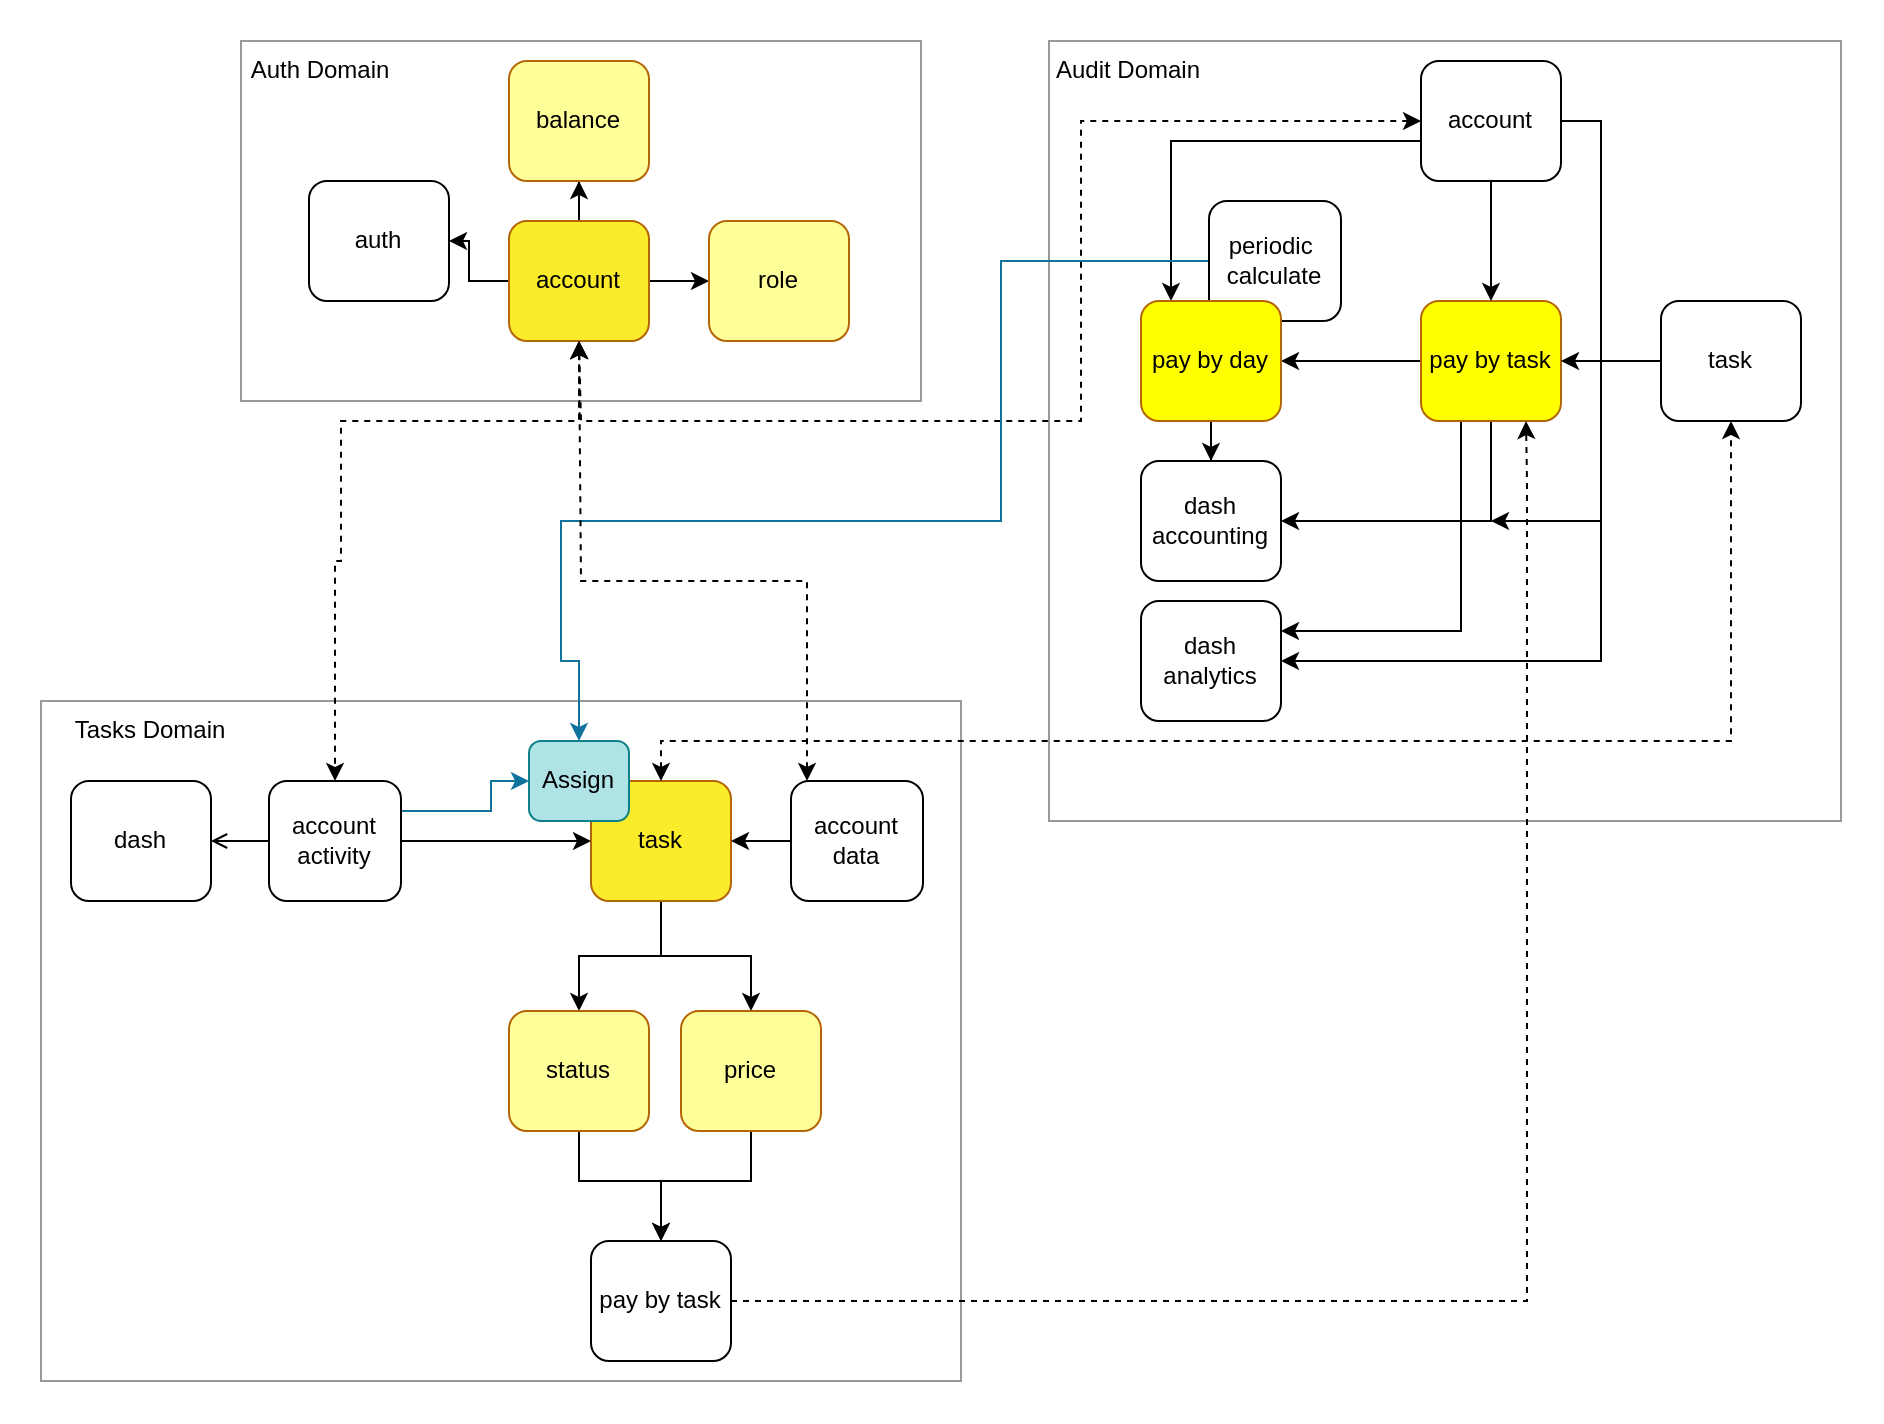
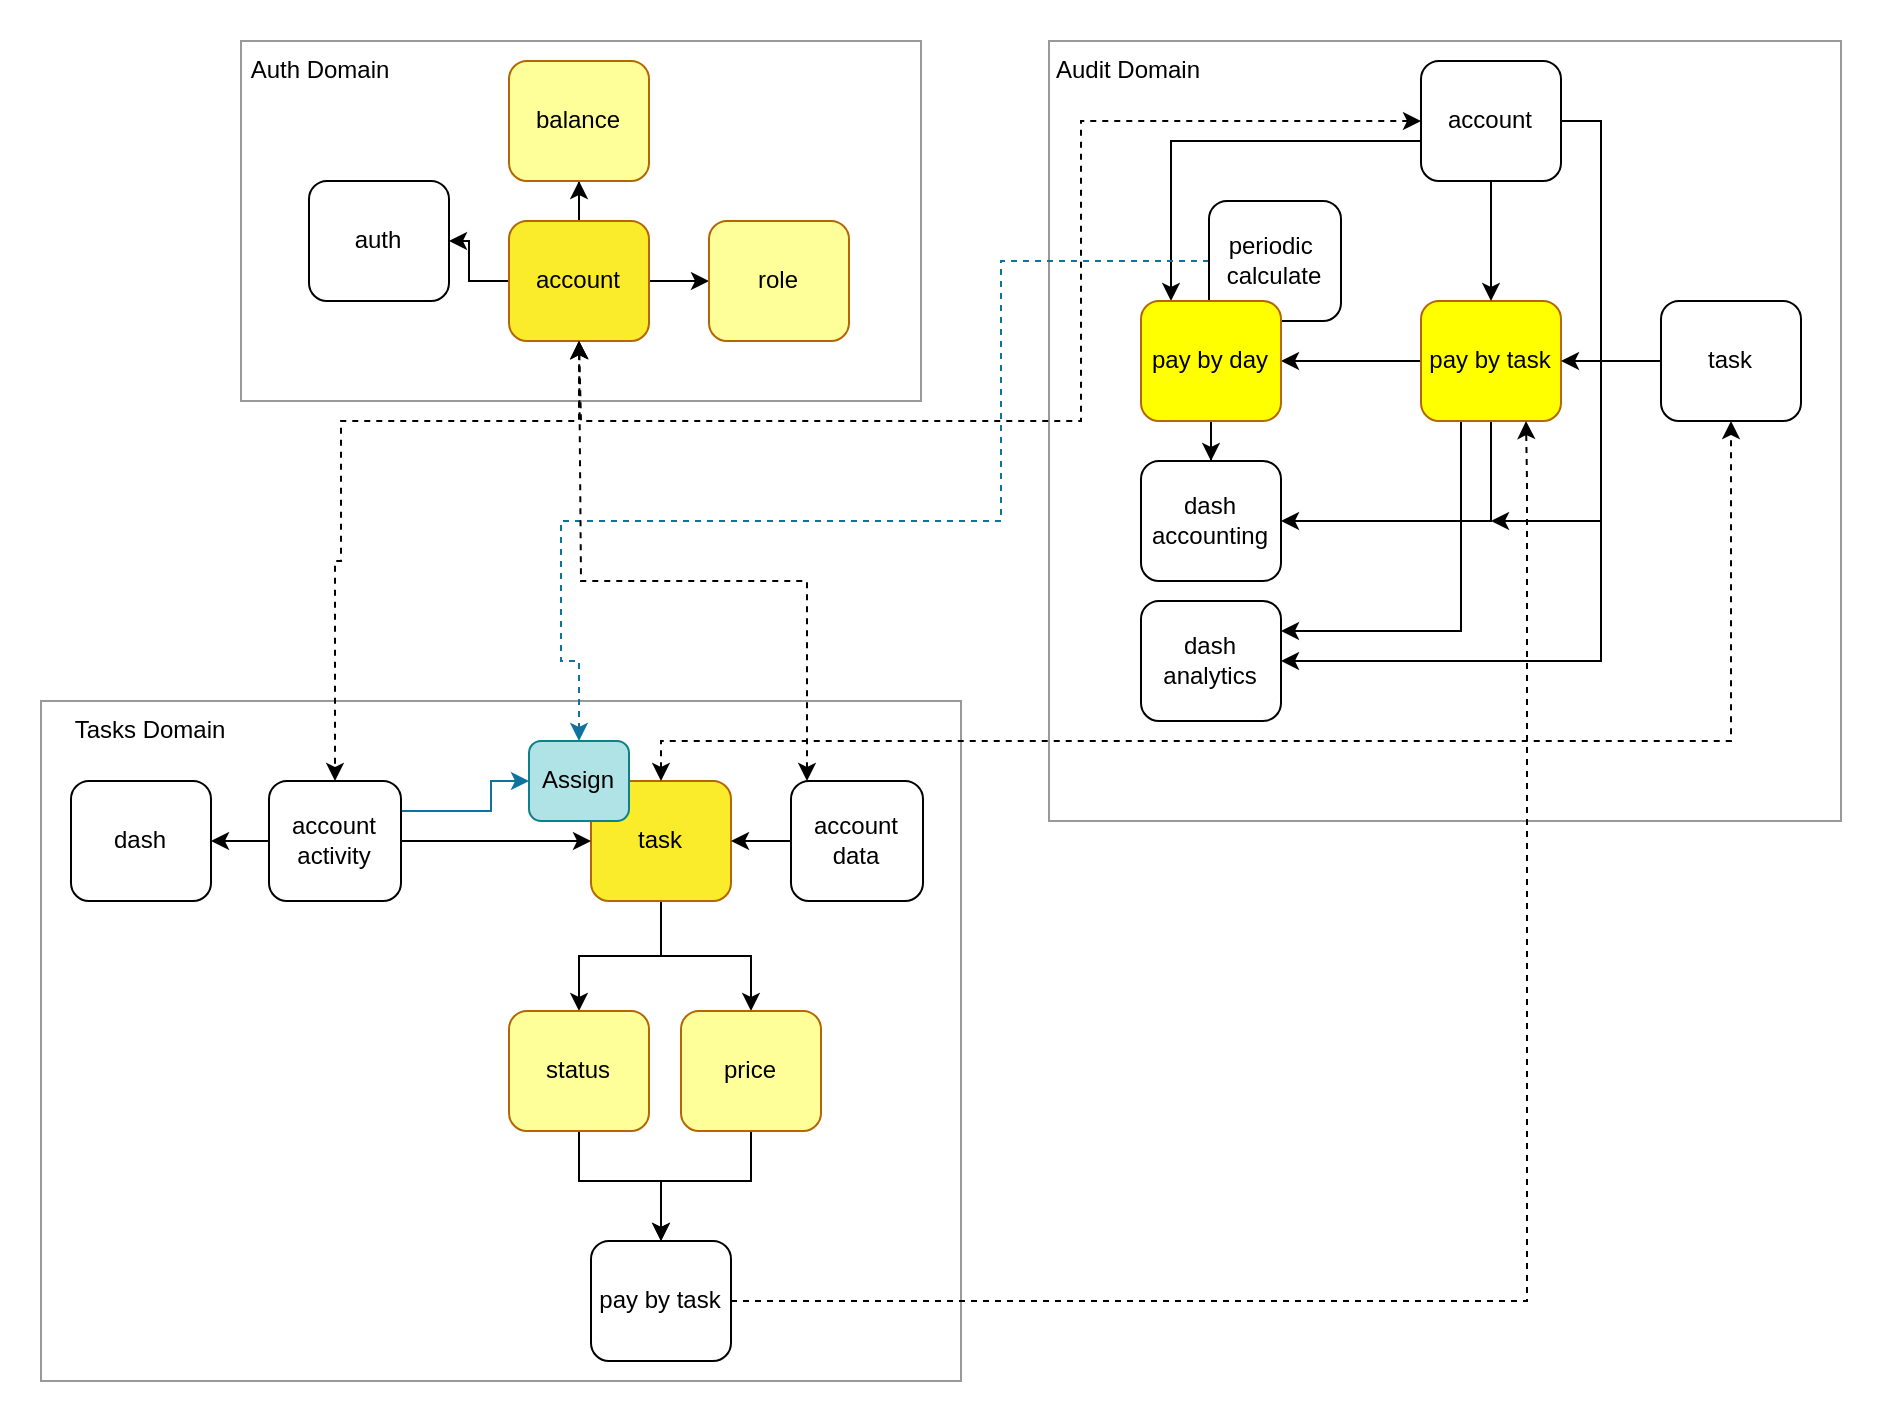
(932, 521) -> (932, 521)
(223, 841) -> (226, 841)
